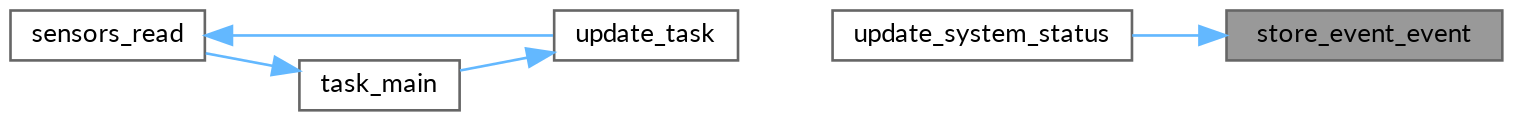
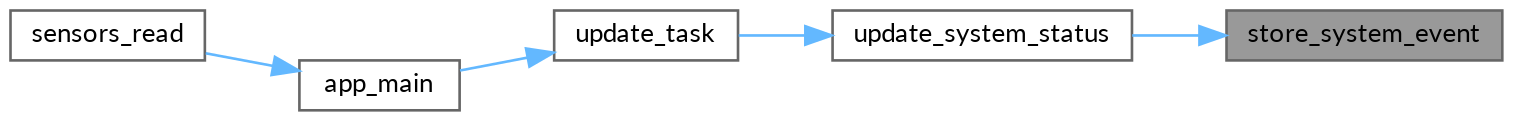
(393, 35) -> (772, 35)
(1364, 35) -> (1364, 35)
(380, 85) -> (380, 85)
